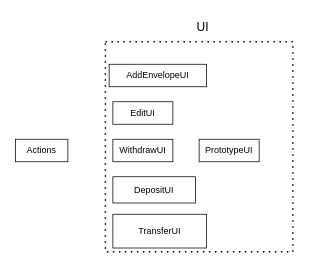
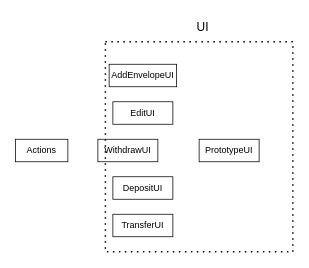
(158, 75) -> (143, 75)
(143, 150) -> (128, 150)
(154, 190) -> (143, 188)
(160, 231) -> (143, 225)
